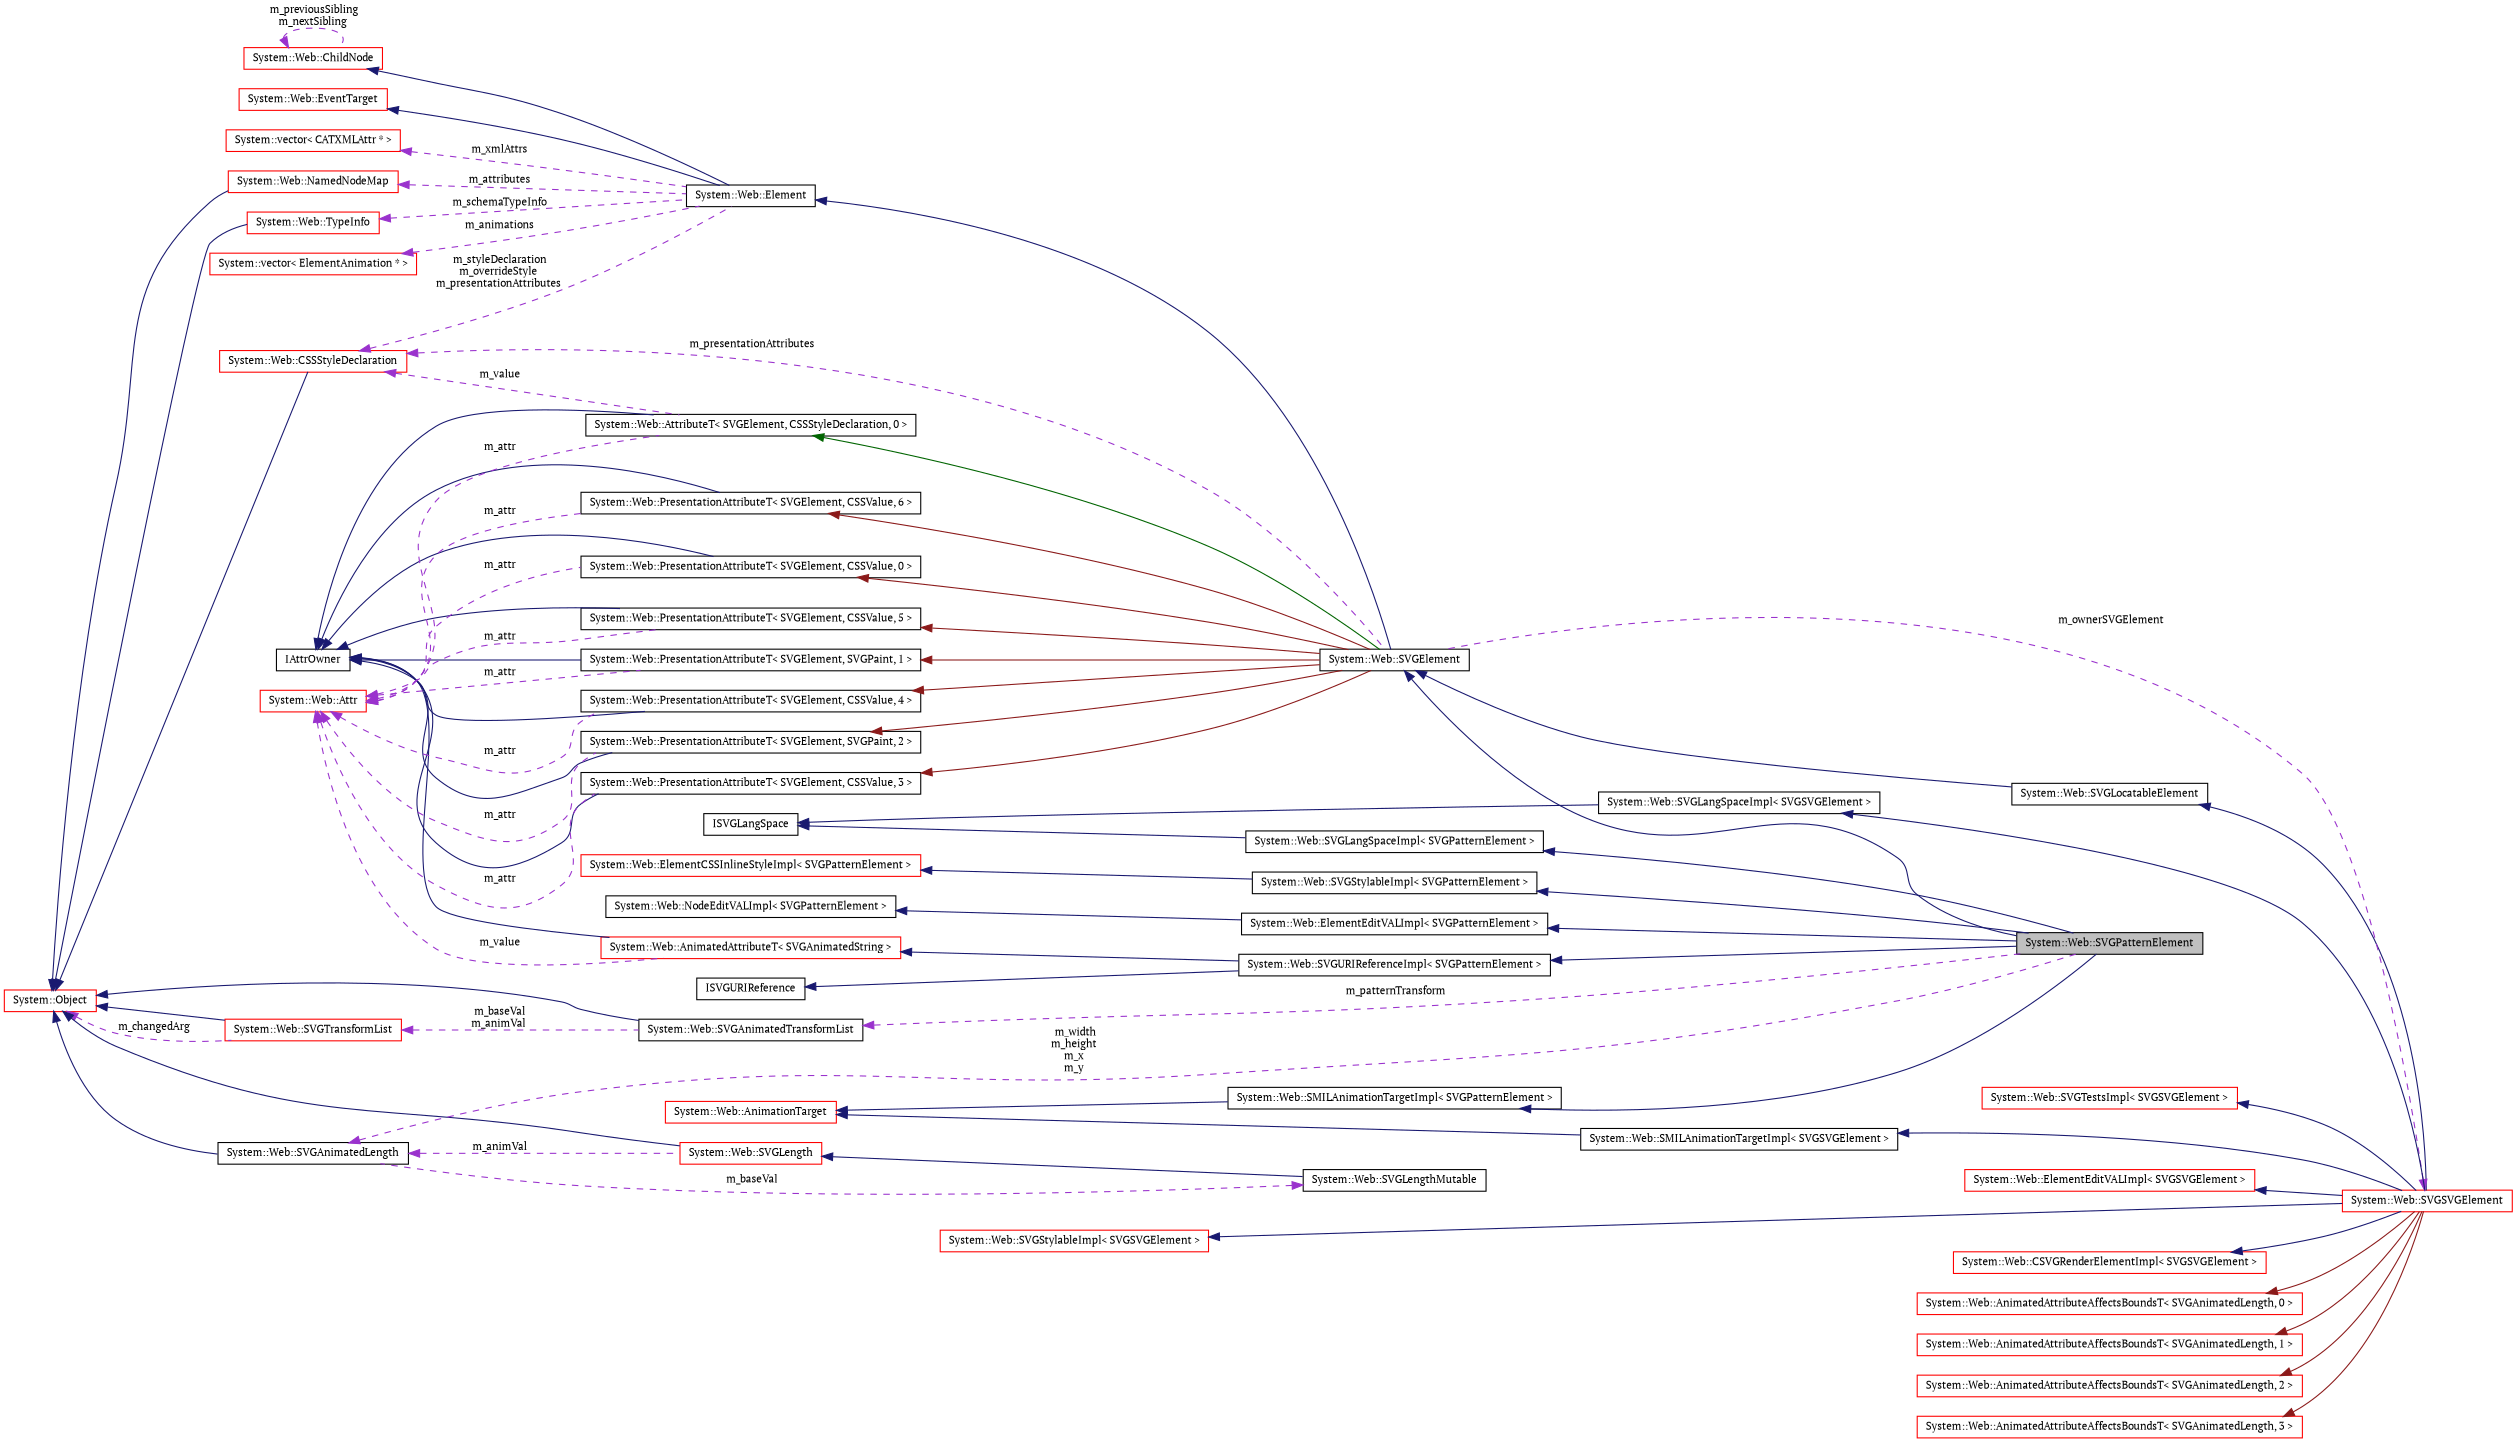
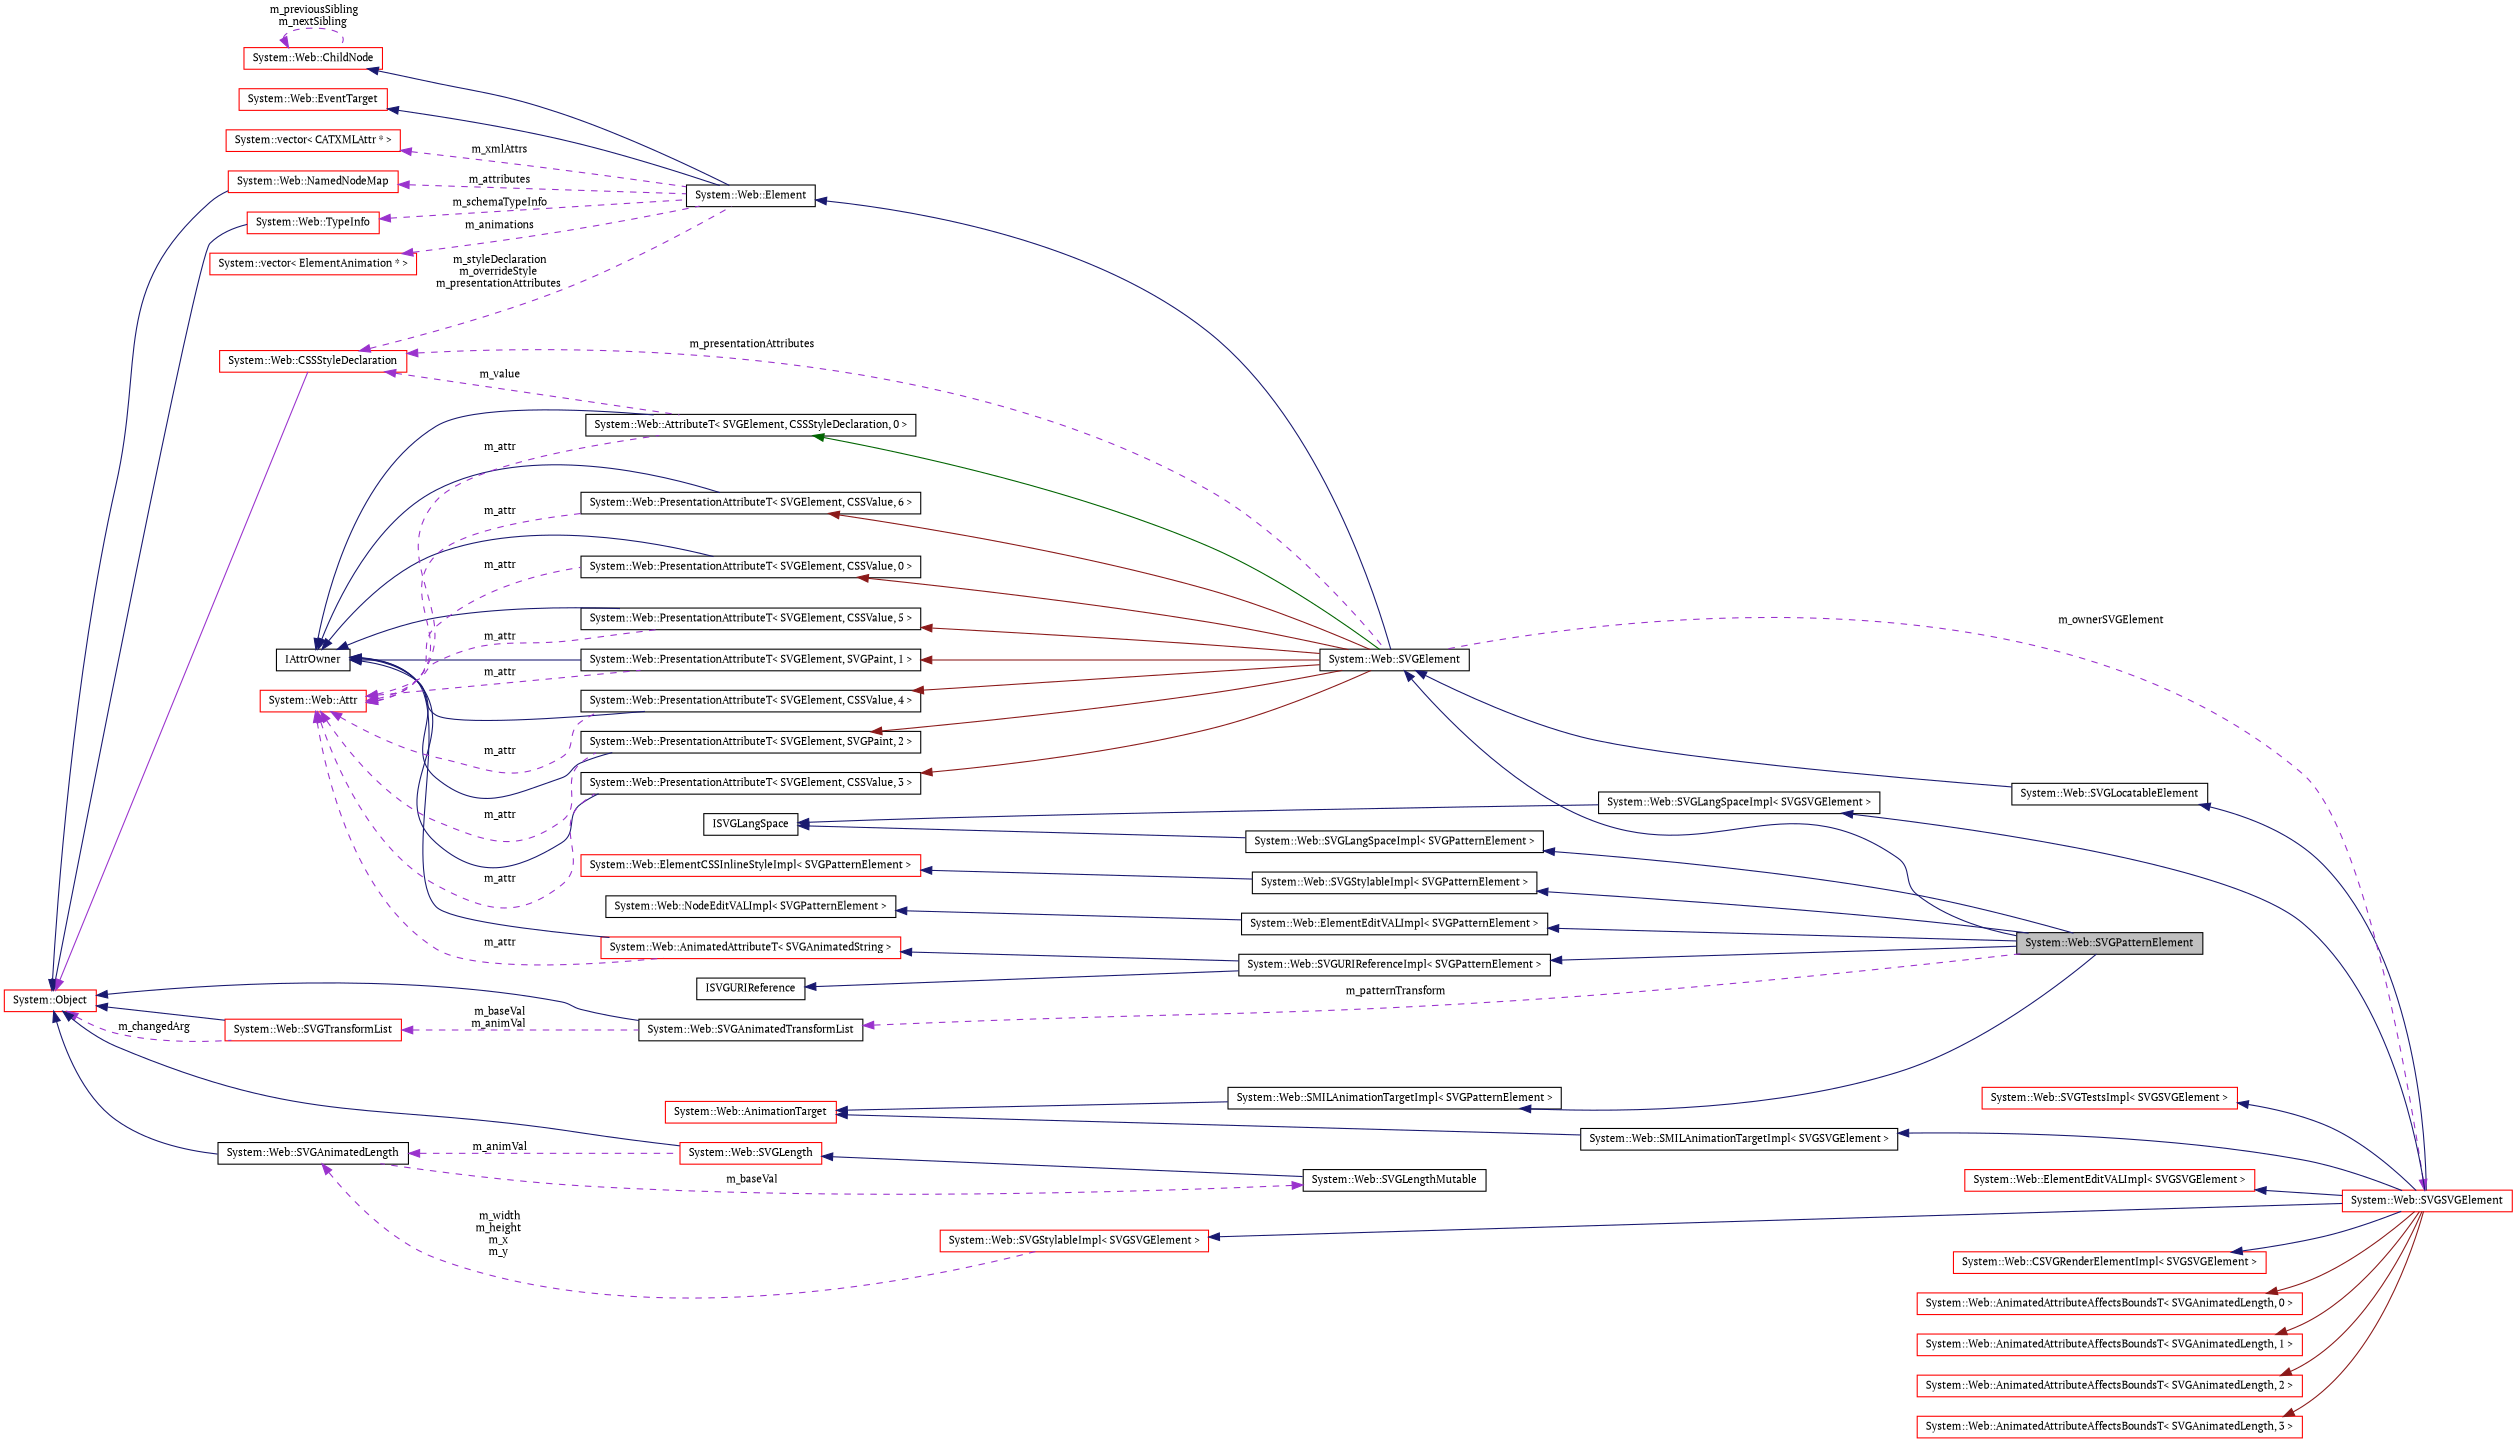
(184, 676) -> (184, 676)
(499, 943) -> (499, 943)
(1220, 1074) -> (667, 1297)
